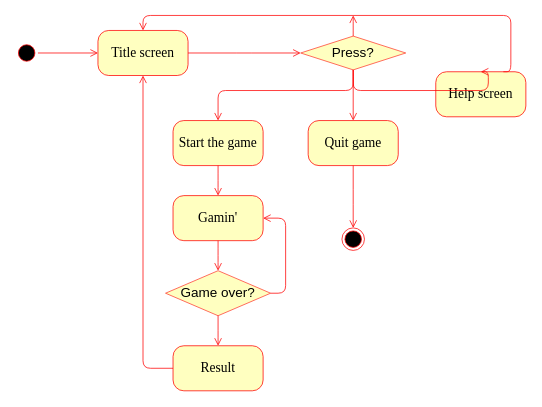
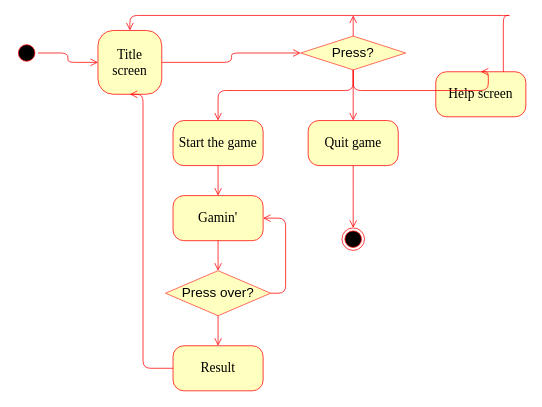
(143, 53) -> (130, 62)
(218, 293) -> (218, 293)
